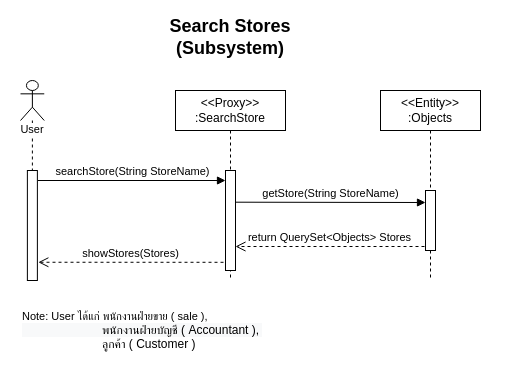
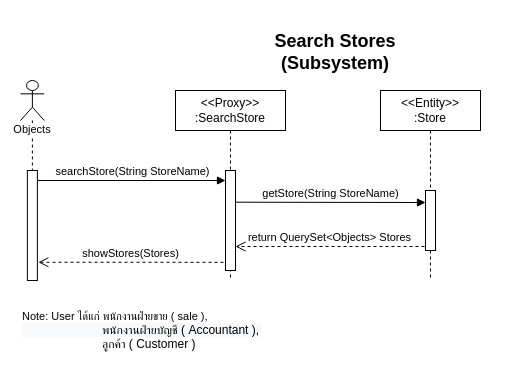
(231, 36) -> (336, 51)
(431, 111) -> (431, 111)
(33, 137) -> (33, 137)
